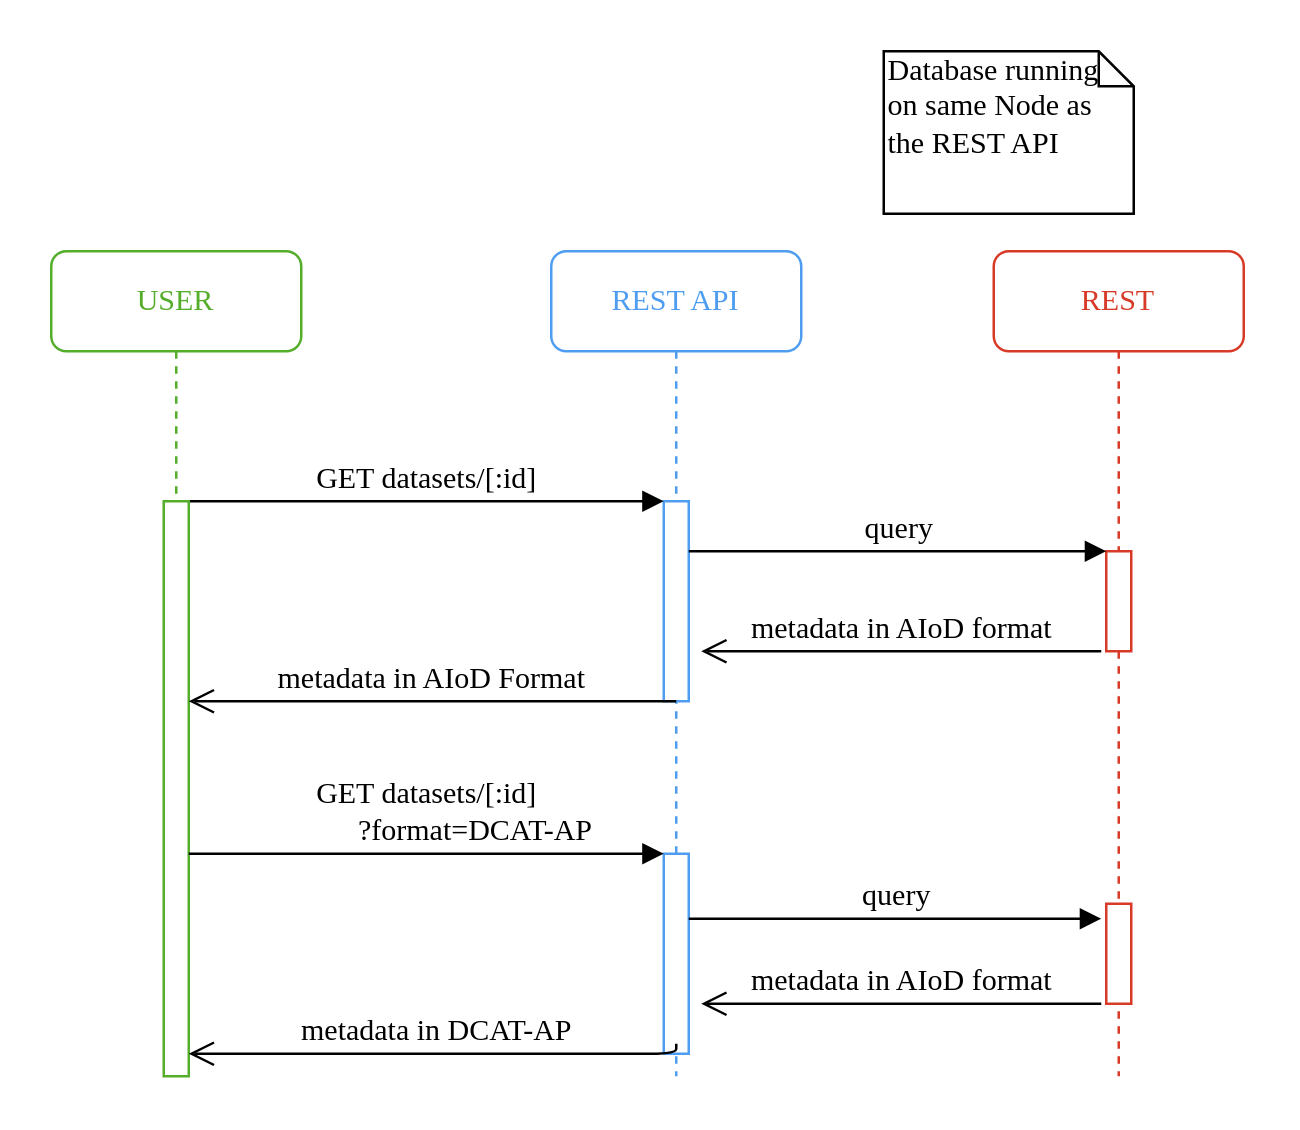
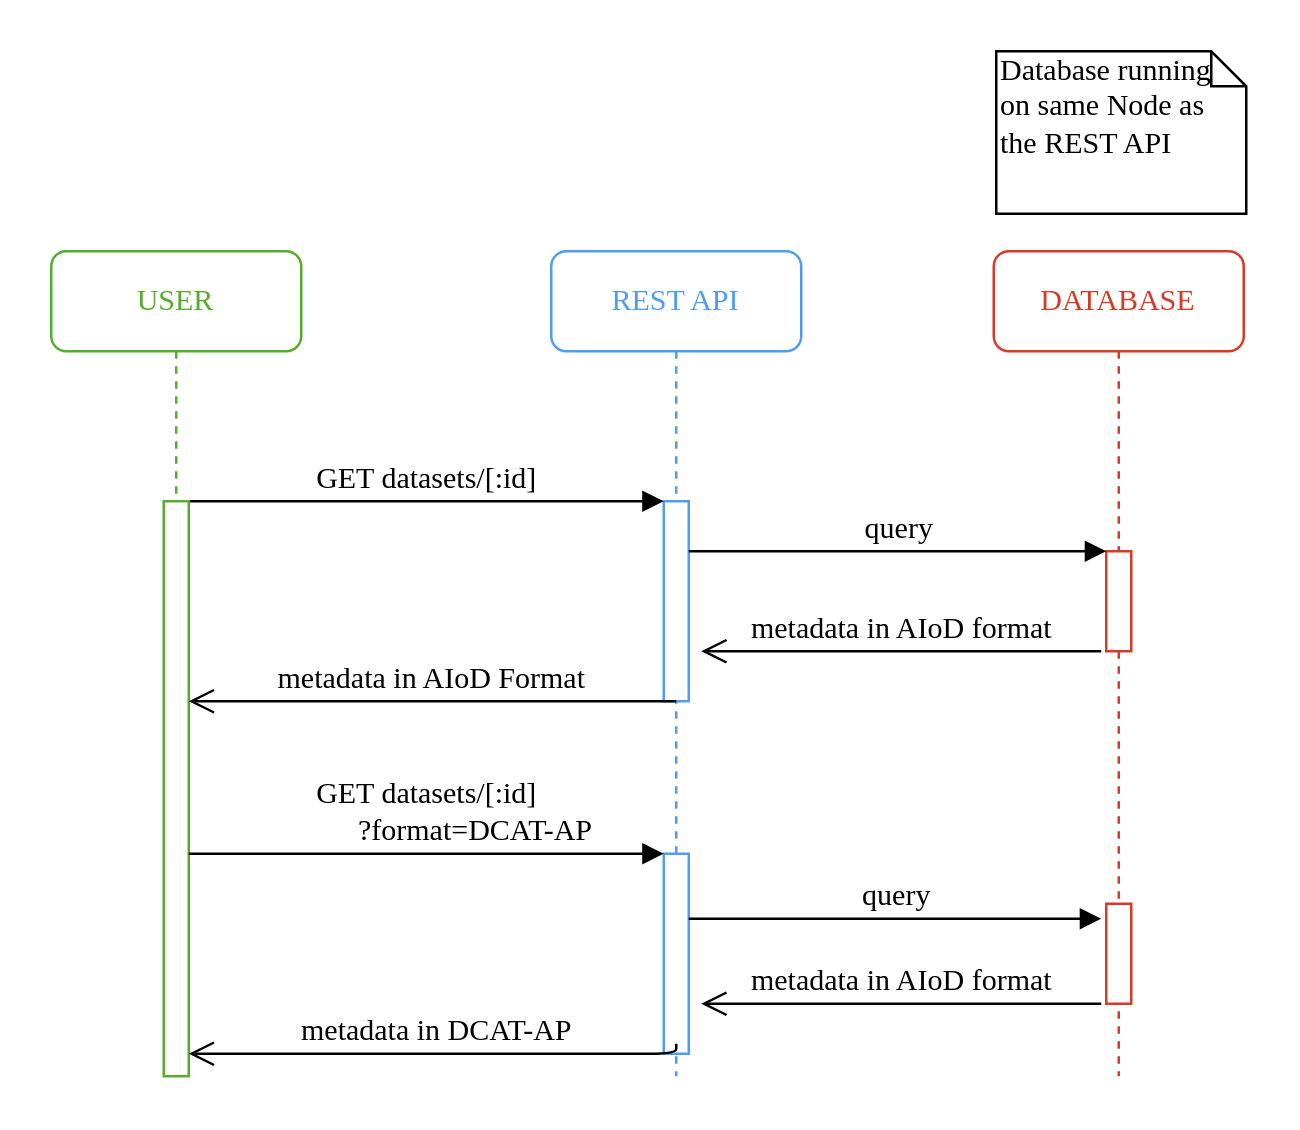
(1009, 133) -> (1121, 133)
(1119, 301) -> (1119, 301)
